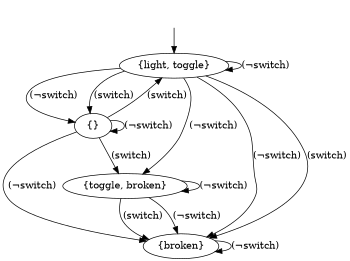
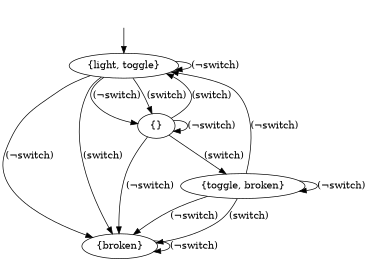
(183, 129) -> (243, 102)
